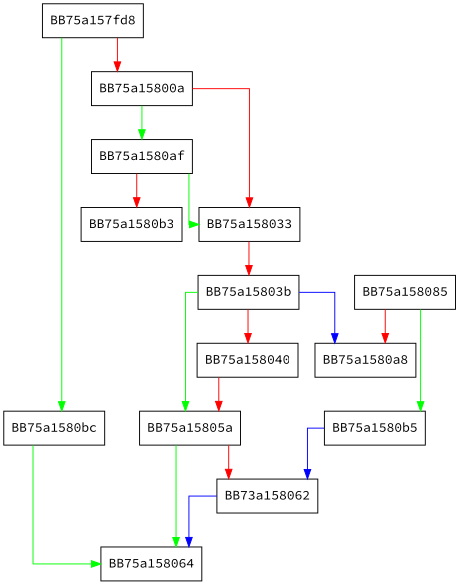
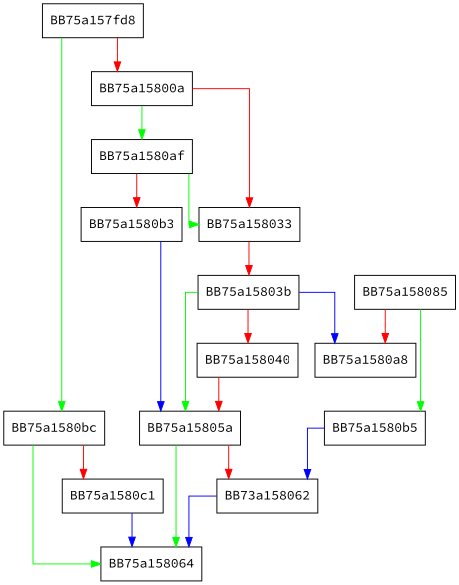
none -> (161, 322)
none -> (113, 496)
